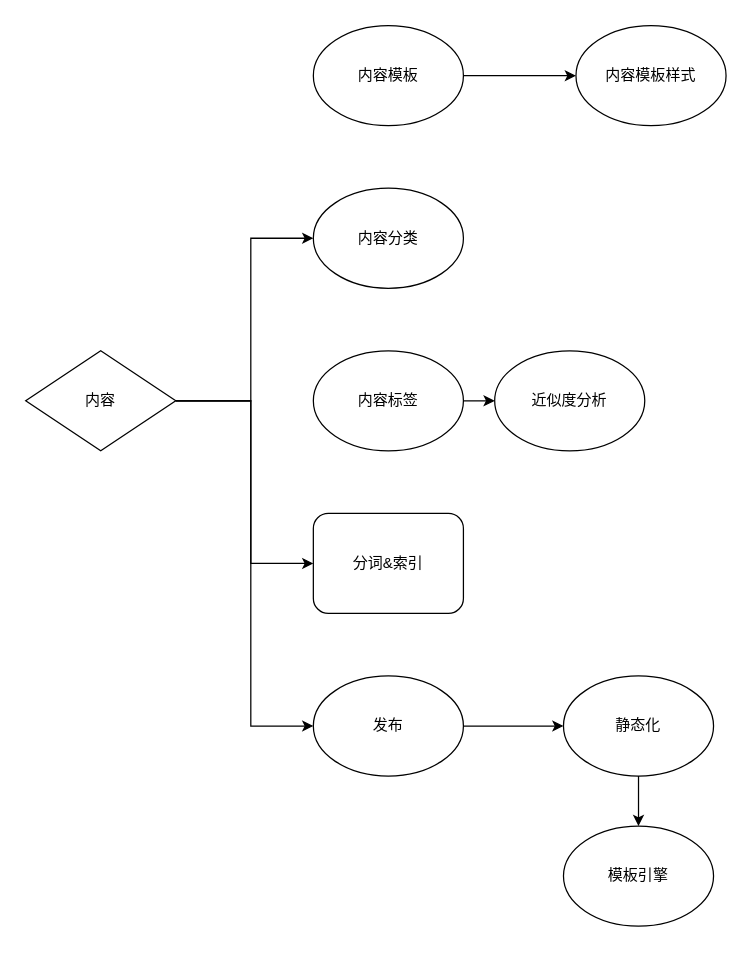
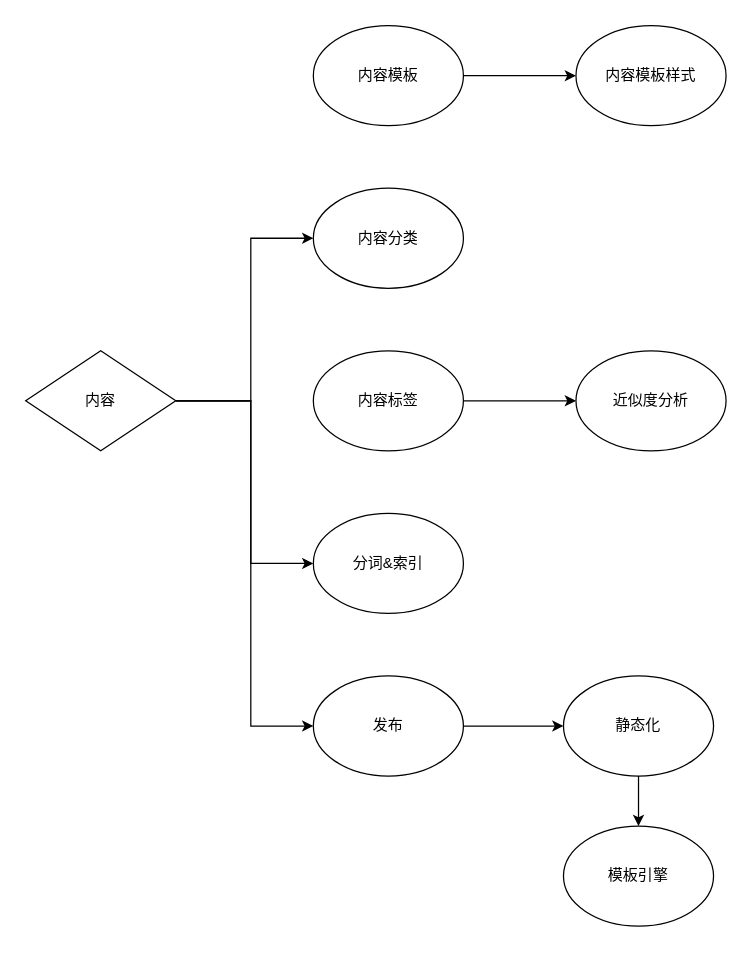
(569, 401) -> (651, 401)
(388, 563) -> (388, 563)
